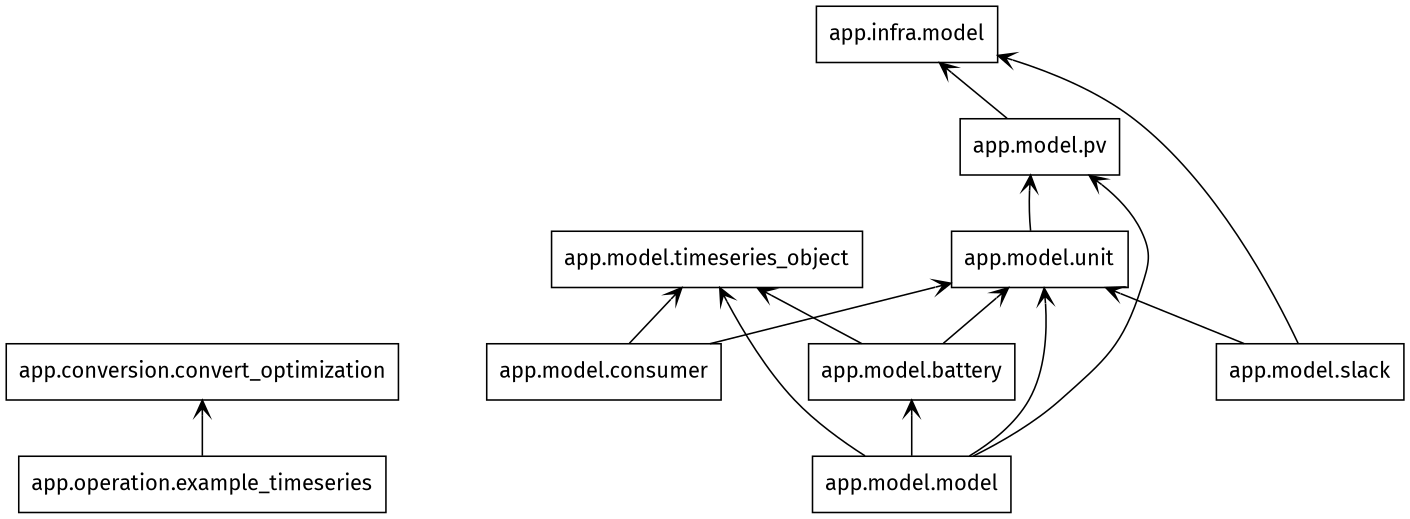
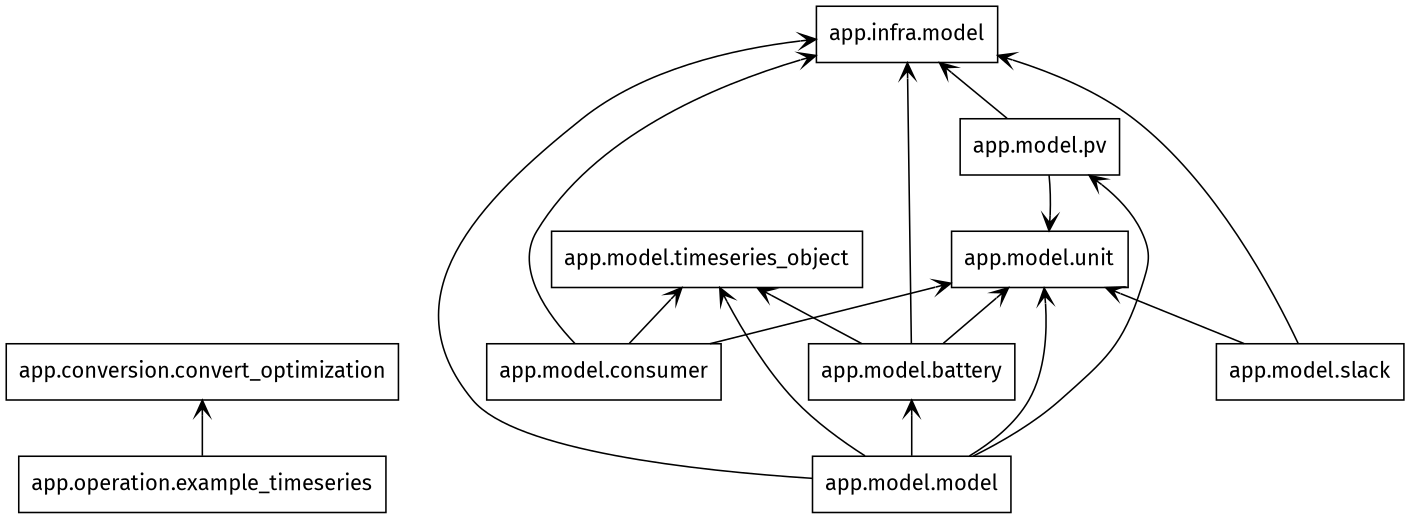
none -> (601, 159)
none -> (909, 211)
(1029, 211) -> (1050, 195)
none -> (441, 296)
